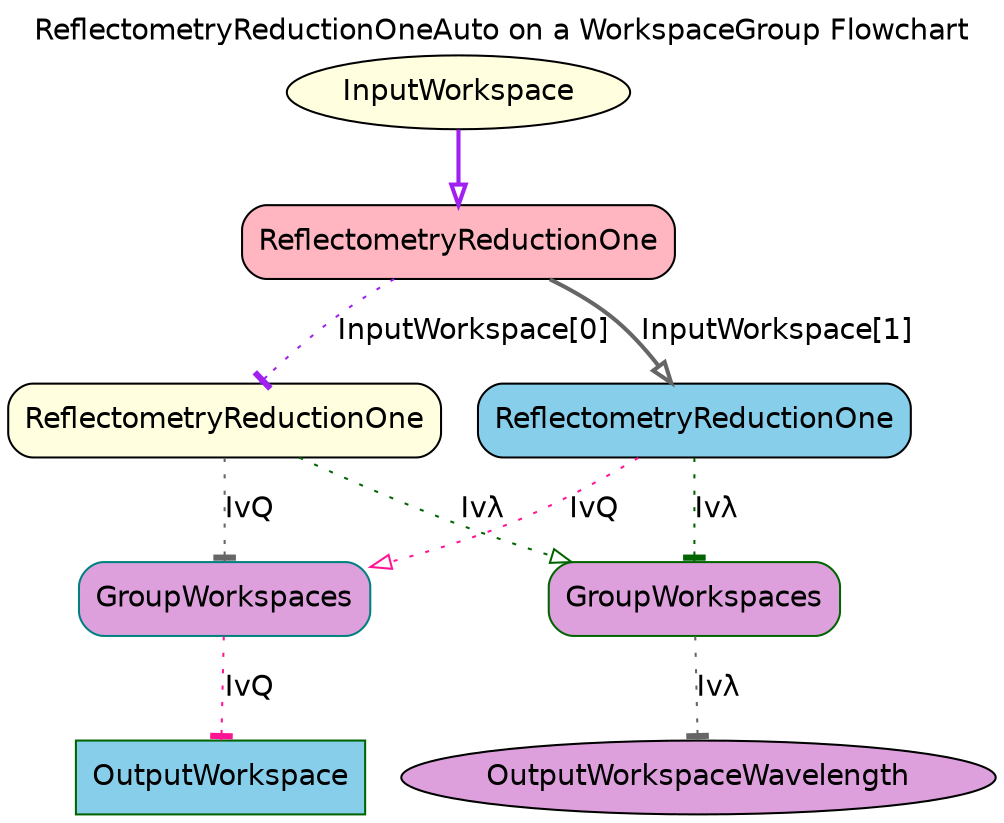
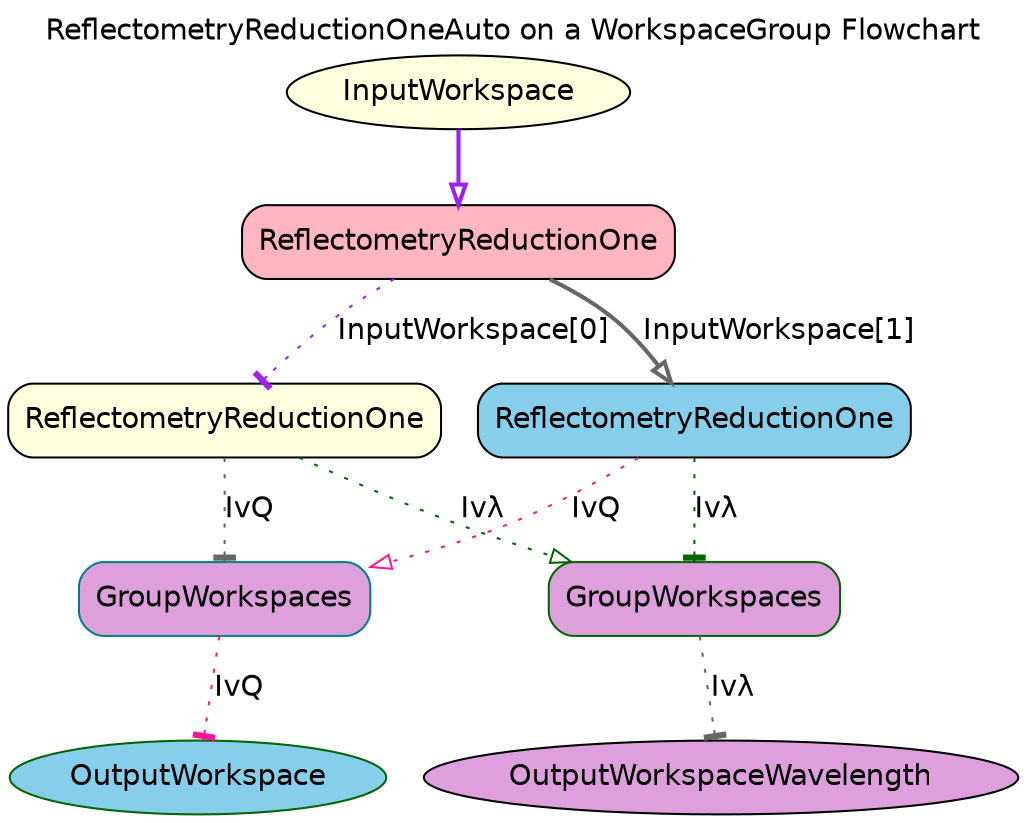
(221, 777) -> (198, 777)
